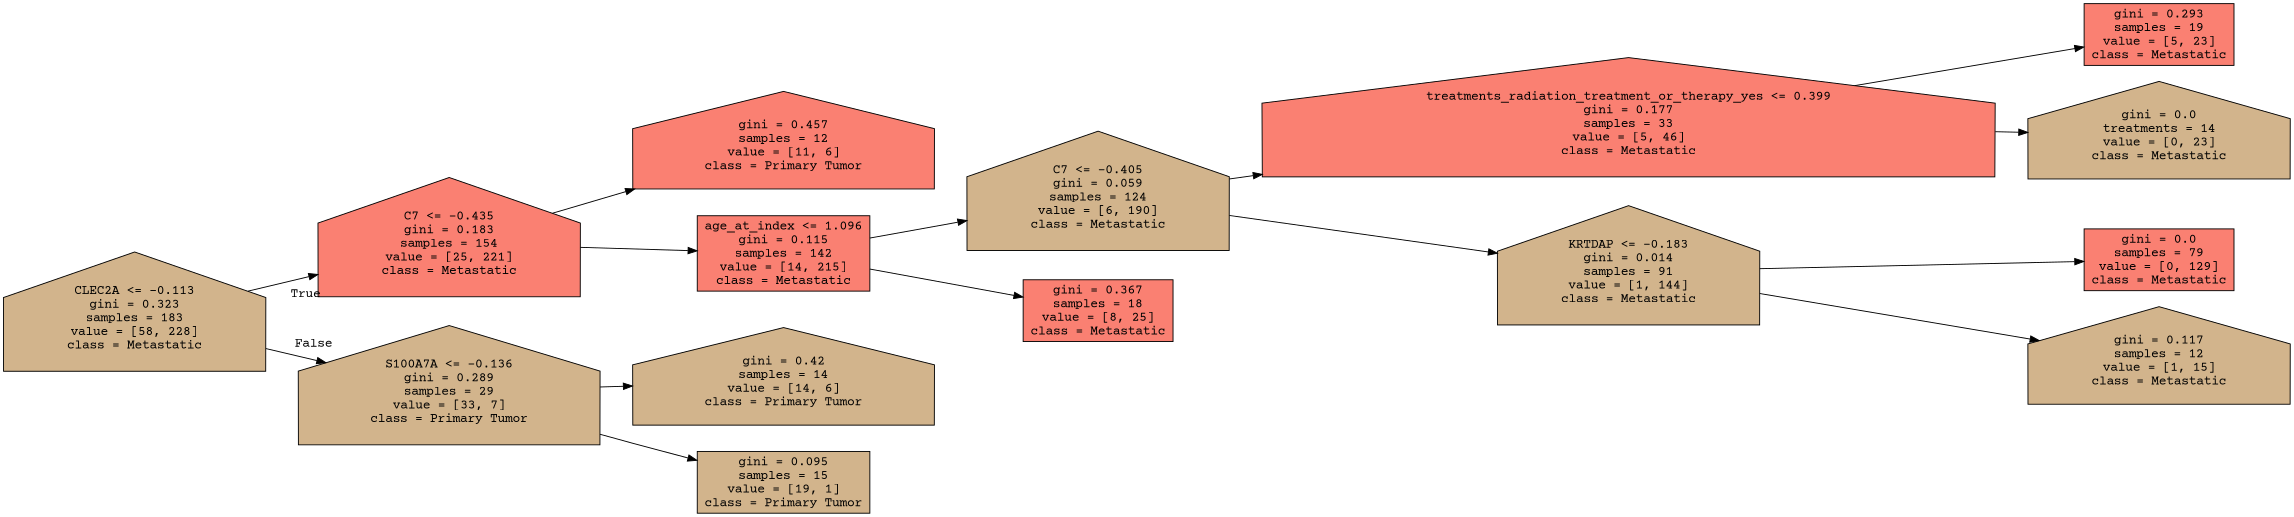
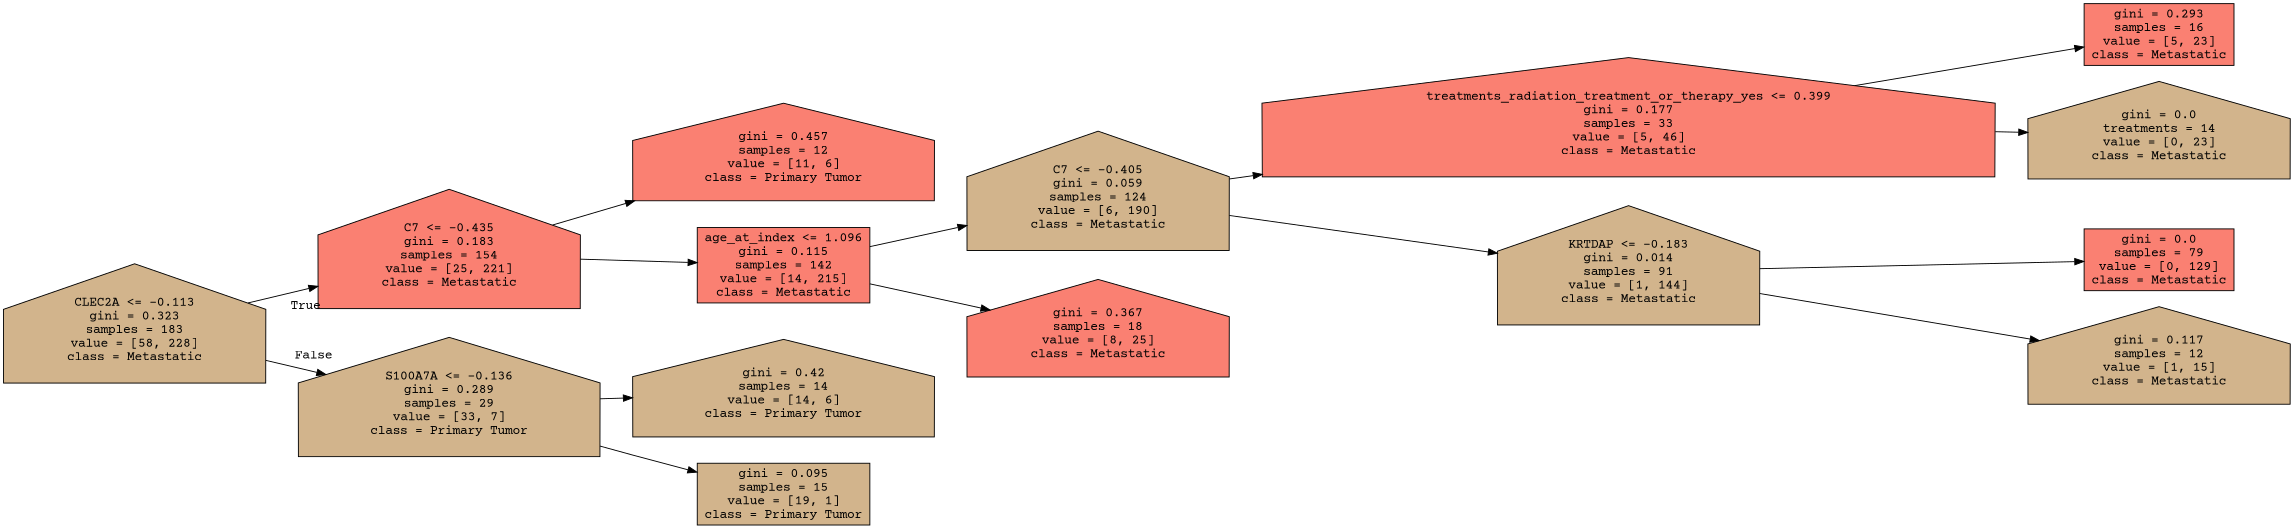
(2159, 35) -> (2159, 35)
(1098, 311) -> (1098, 333)
